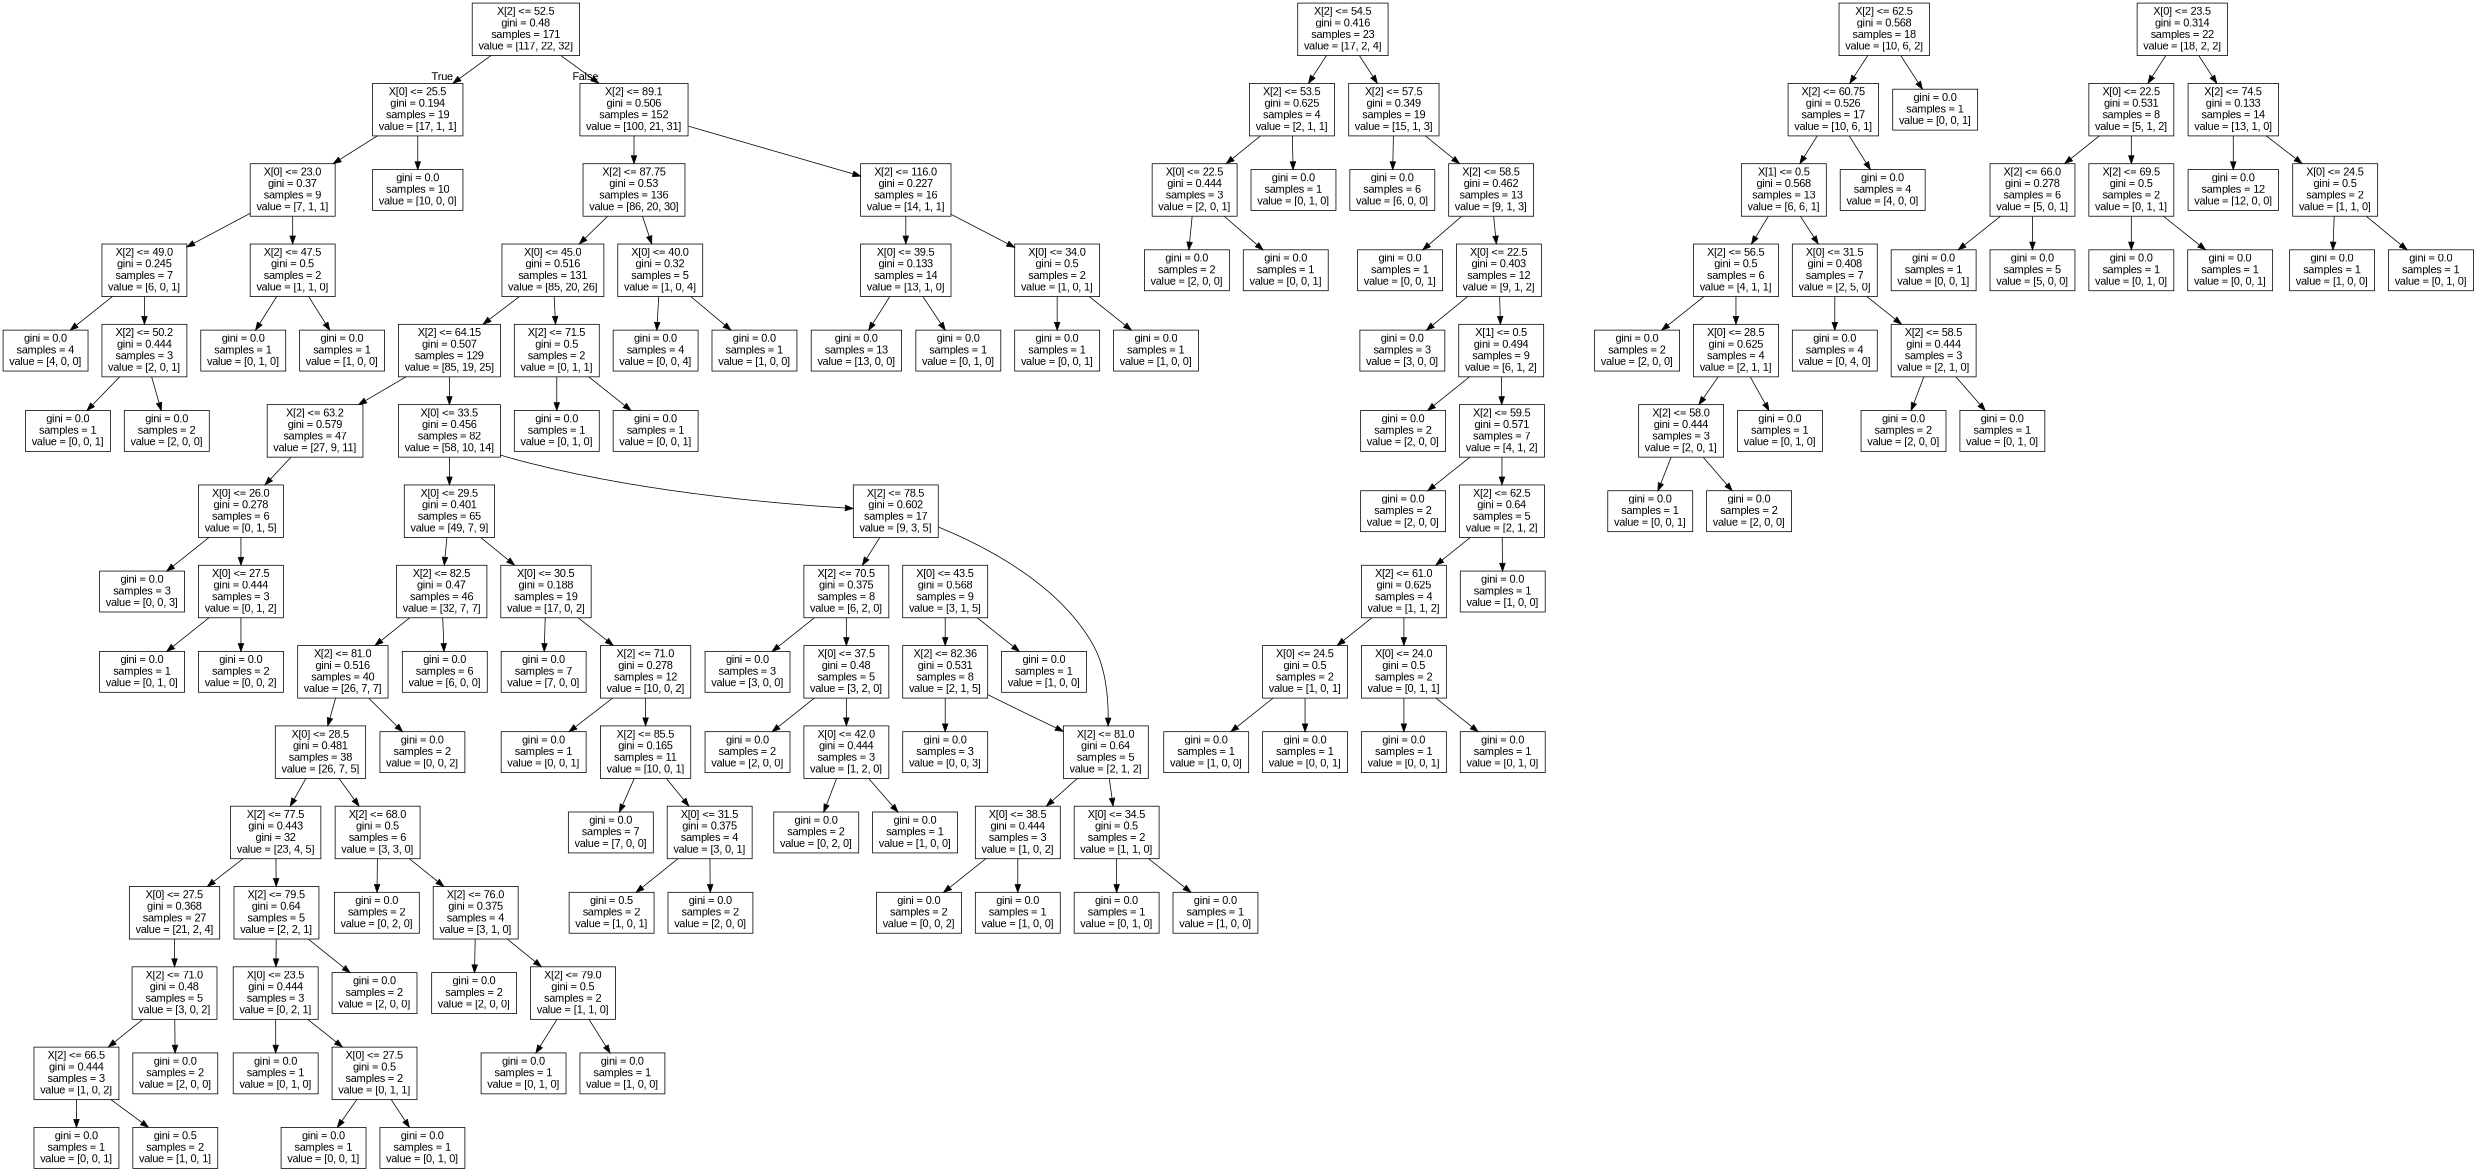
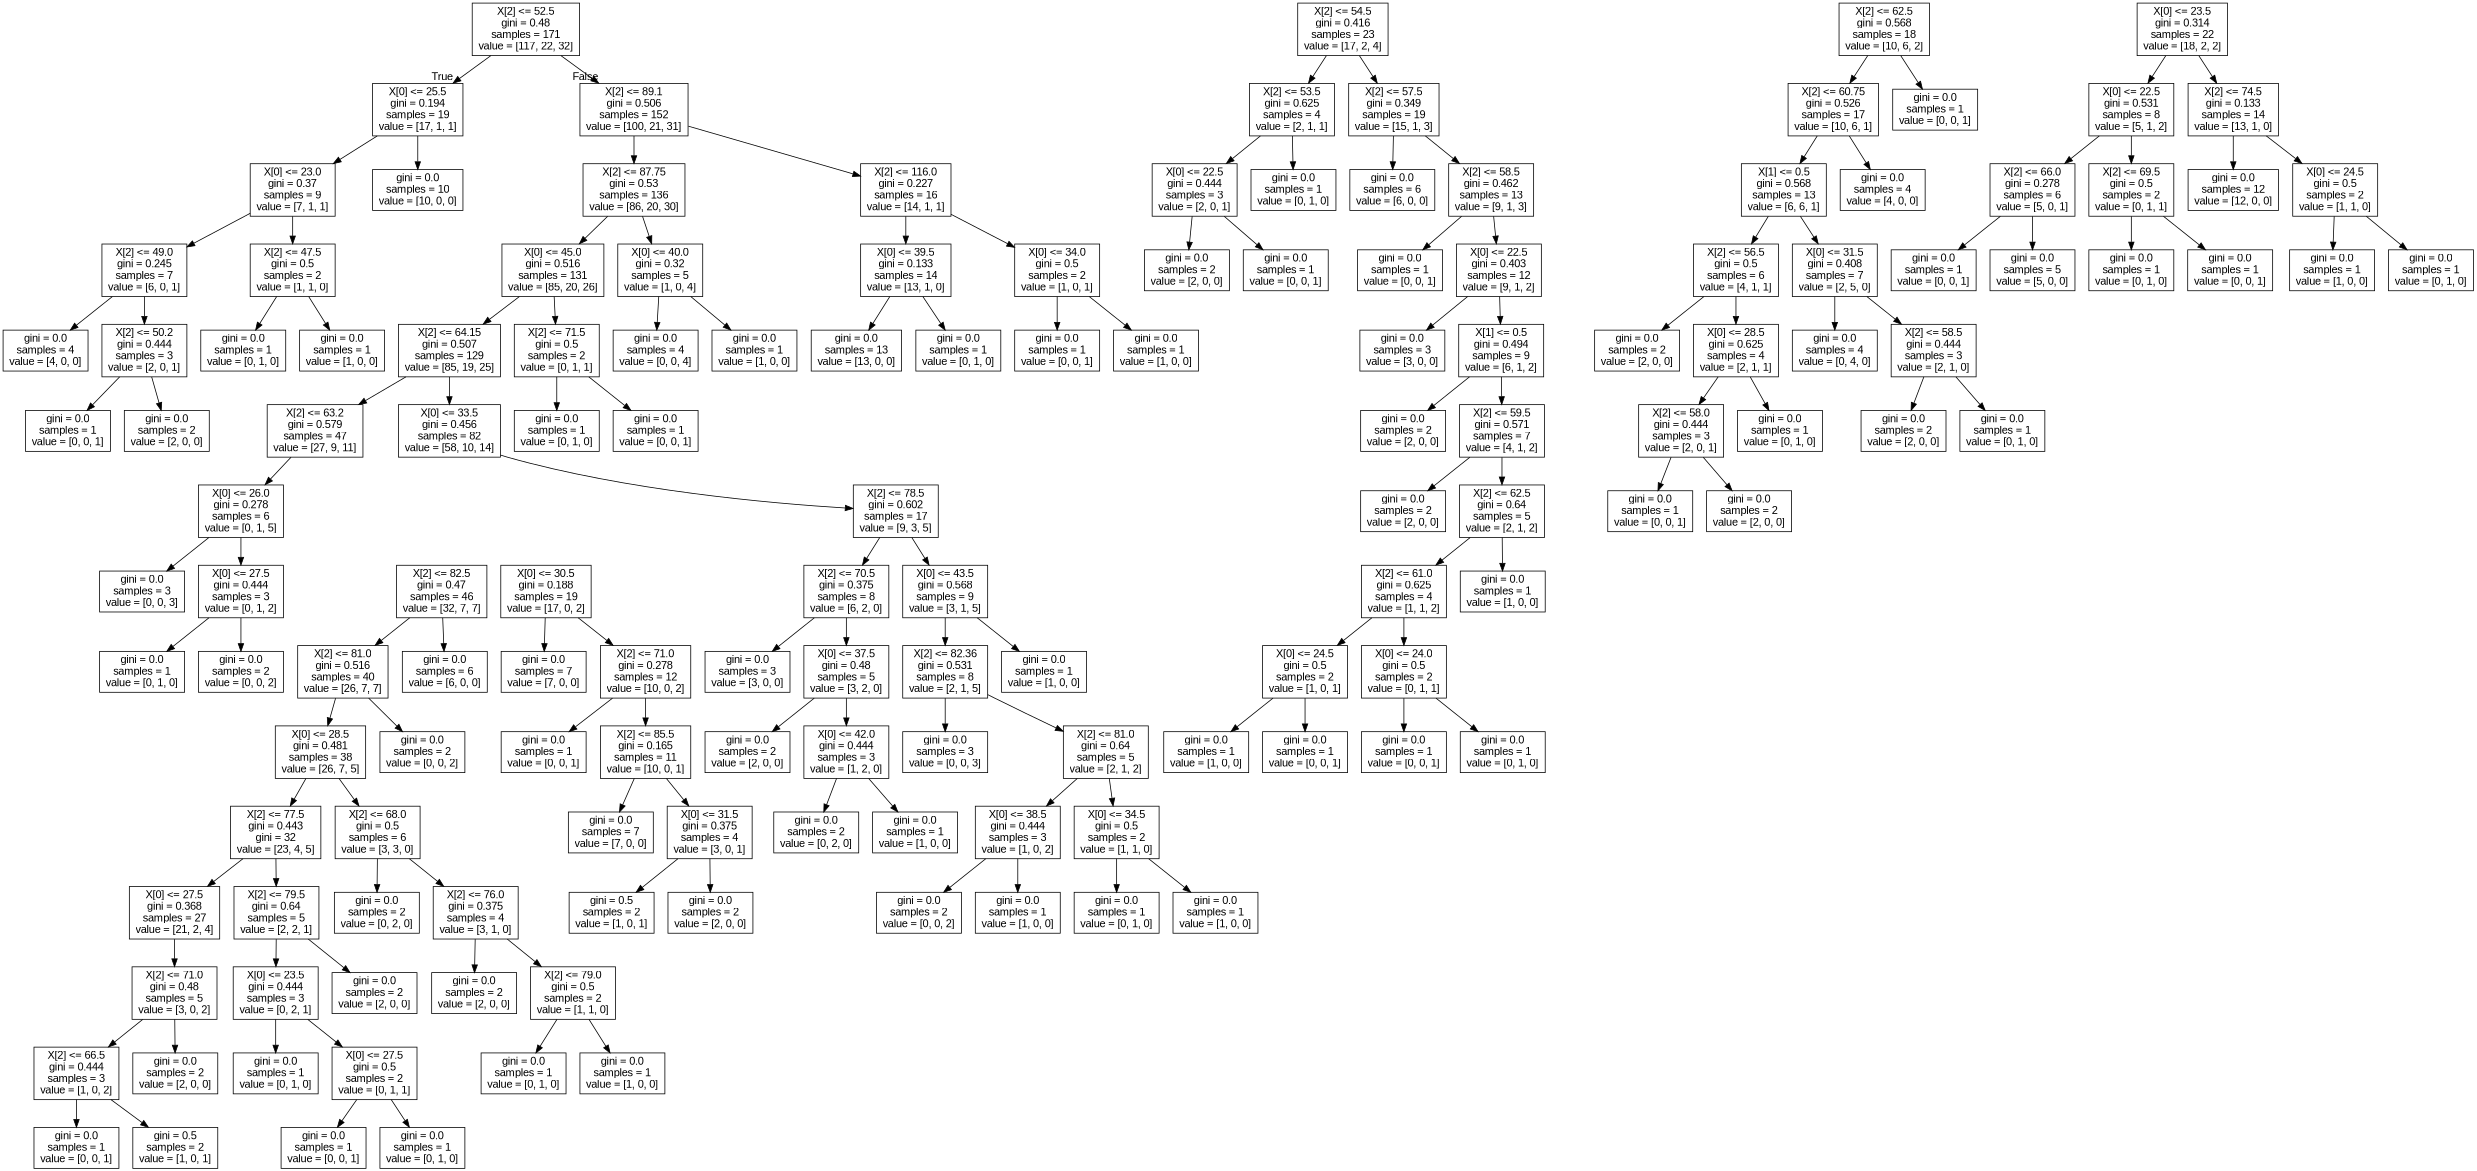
(449, 511) -> none
(1055, 598) -> (918, 548)
